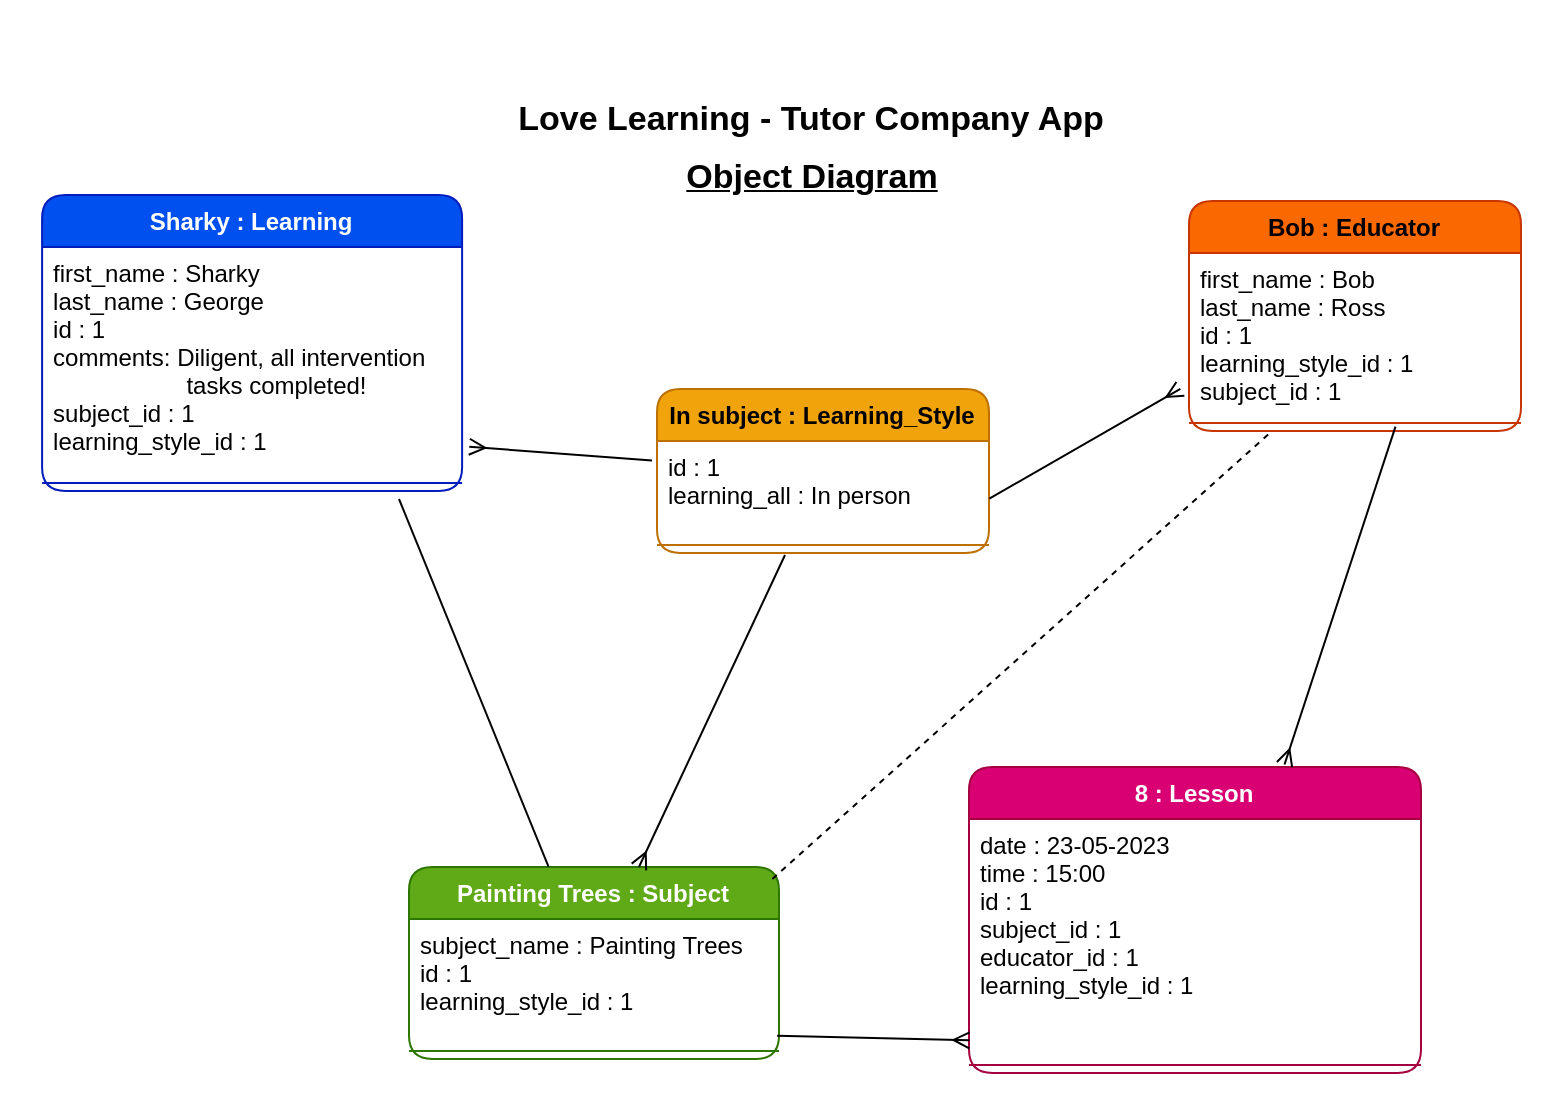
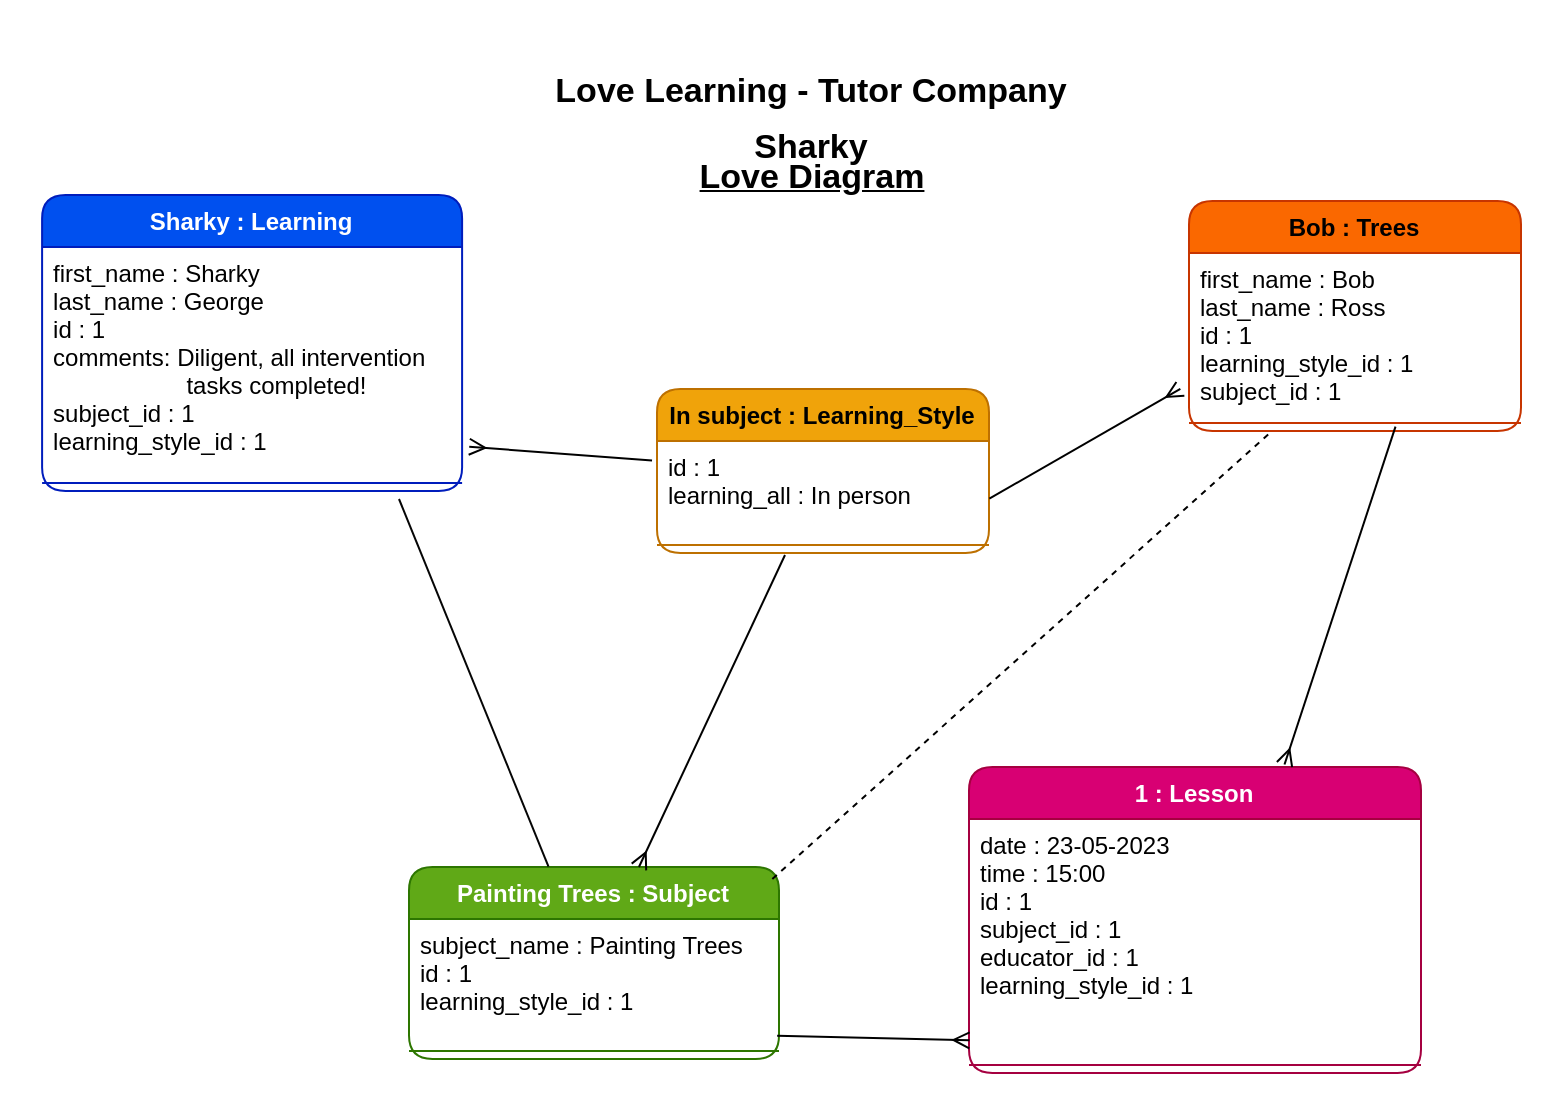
(812, 119) -> (812, 119)
(813, 179) -> (813, 179)
(1354, 228) -> (1354, 228)
(1194, 794) -> (1194, 794)
